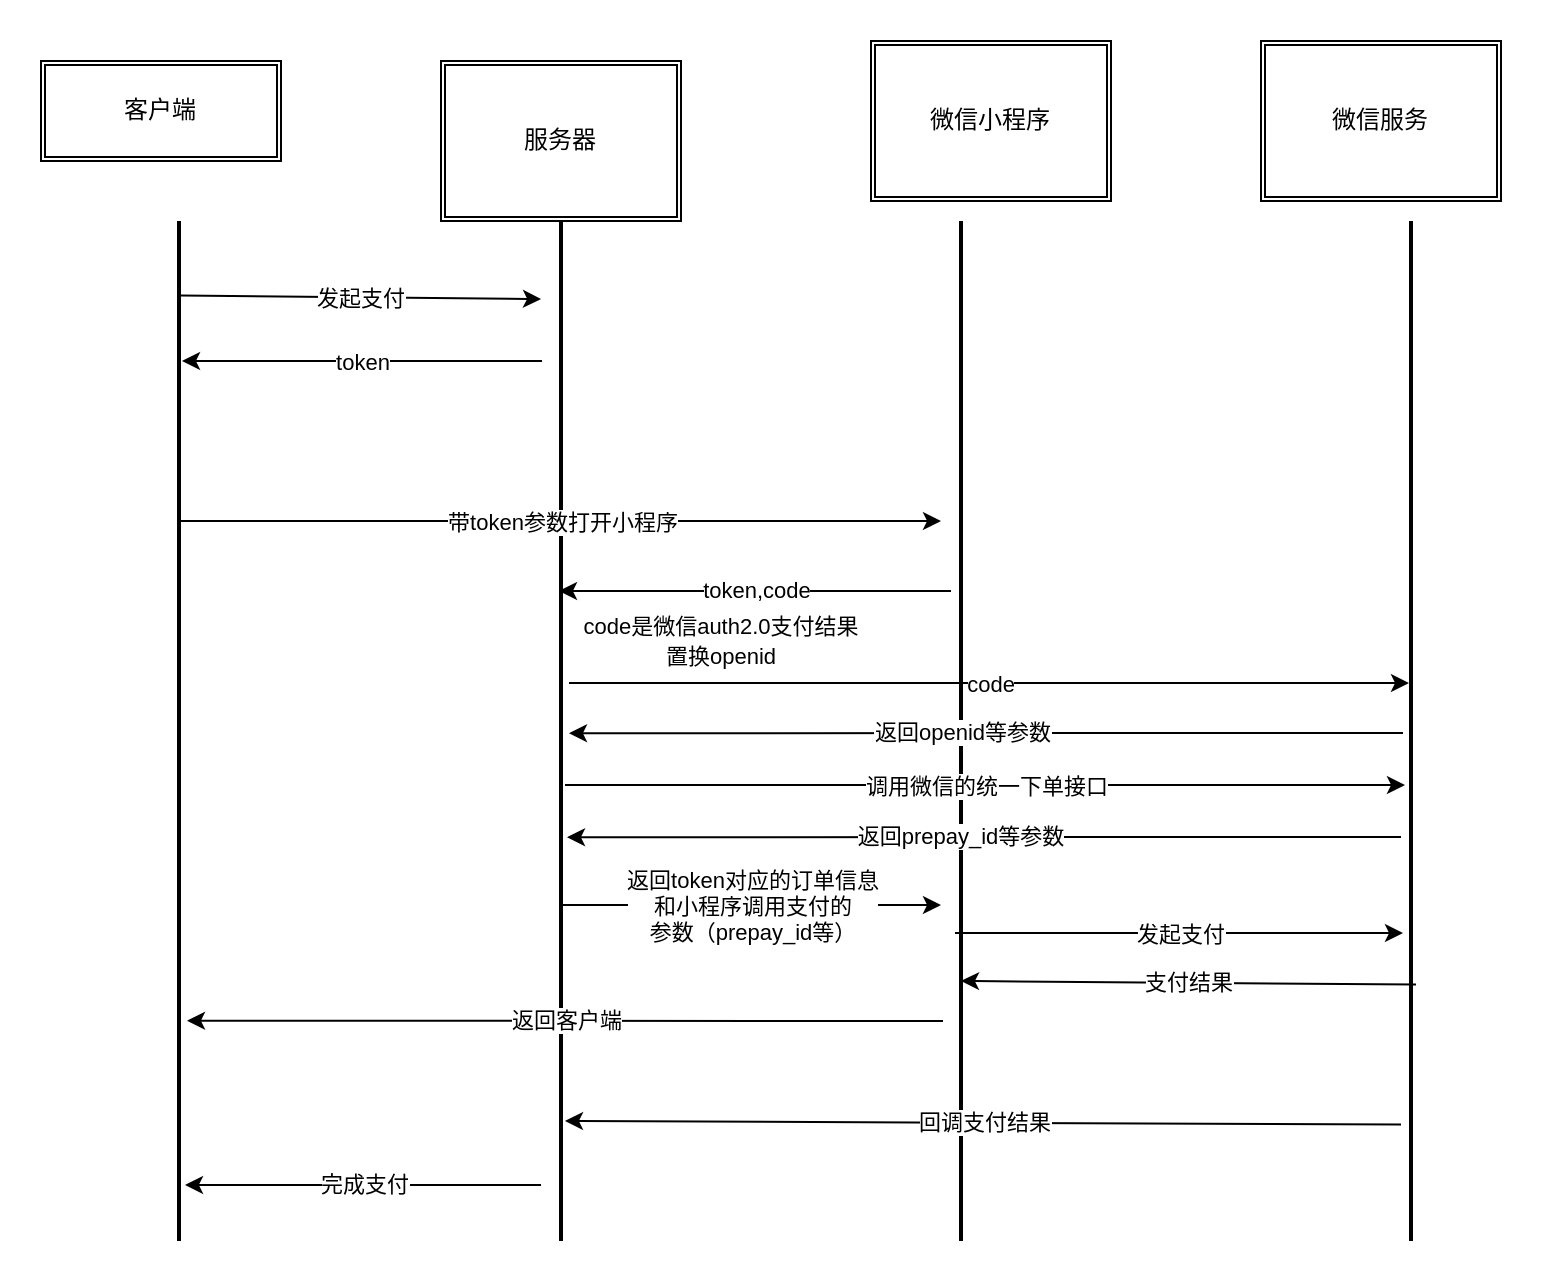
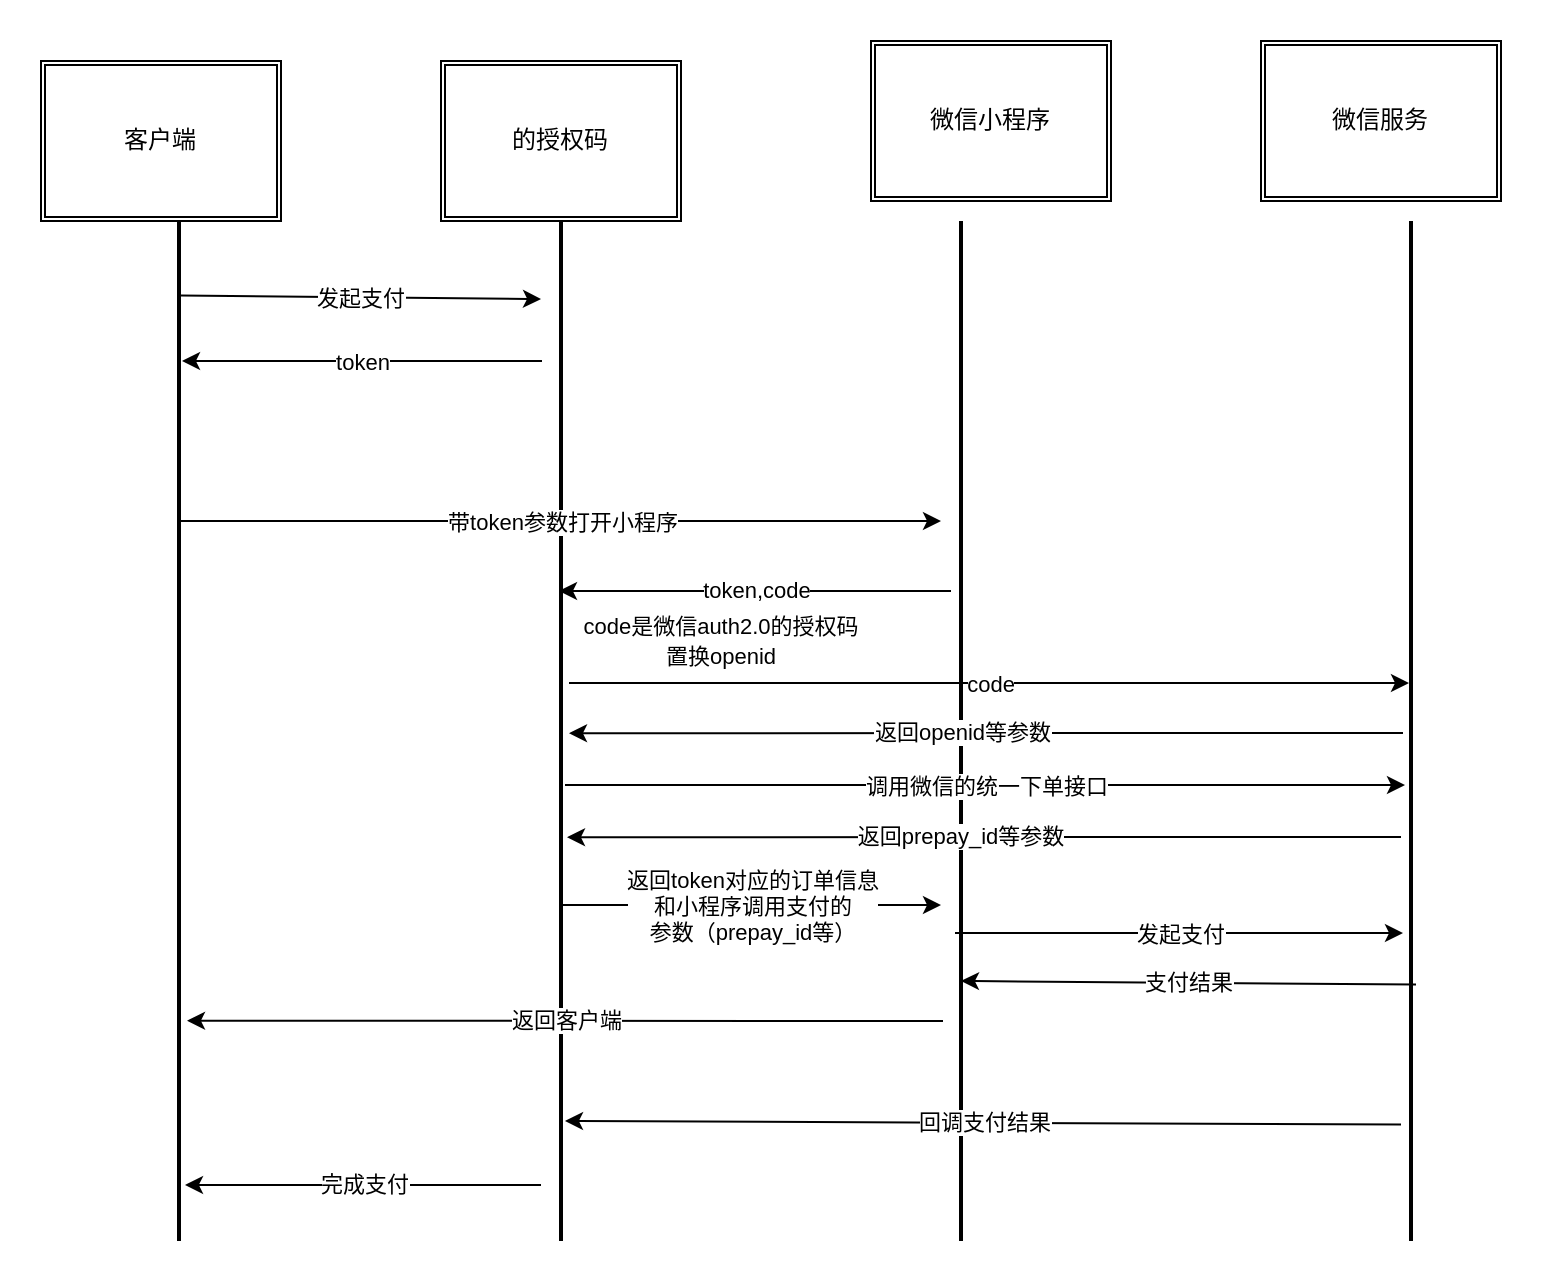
(161, 111) -> (161, 141)
(561, 141) -> (561, 141)
(722, 641) -> (722, 641)
